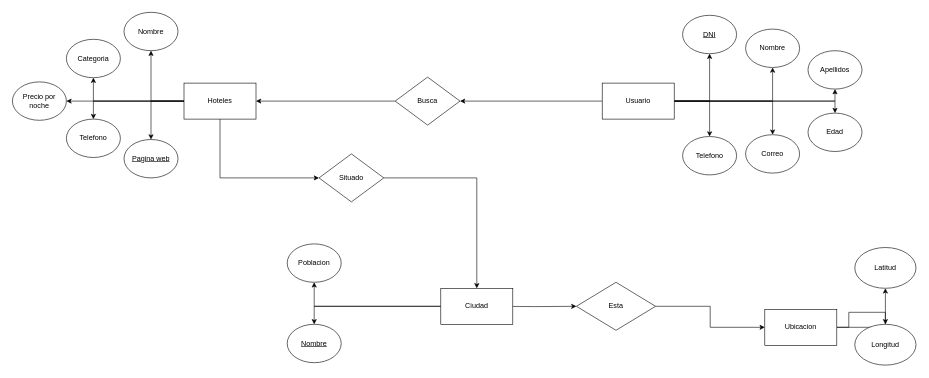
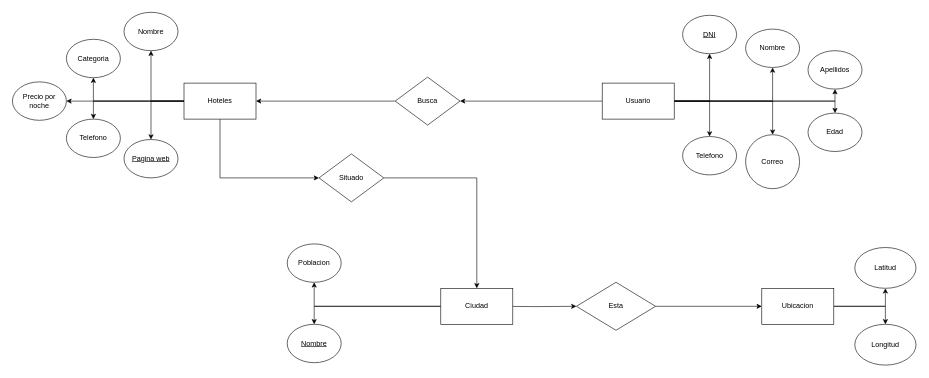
(773, 154) -> (773, 162)
(801, 327) -> (798, 306)
